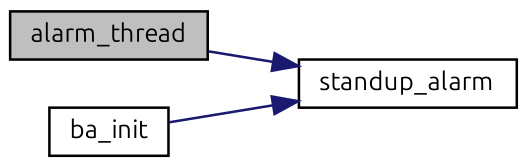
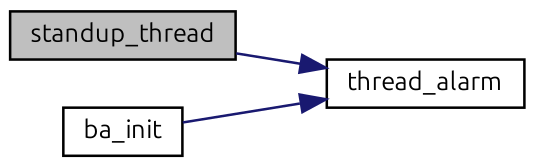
(109, 35) -> (123, 35)
(408, 84) -> (426, 84)
